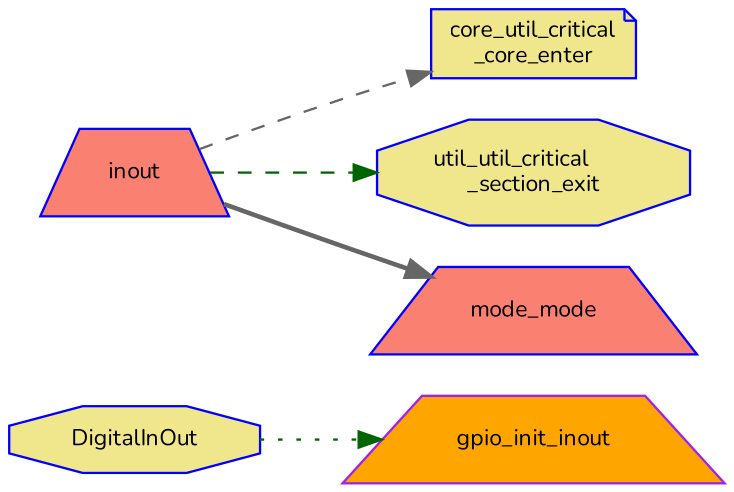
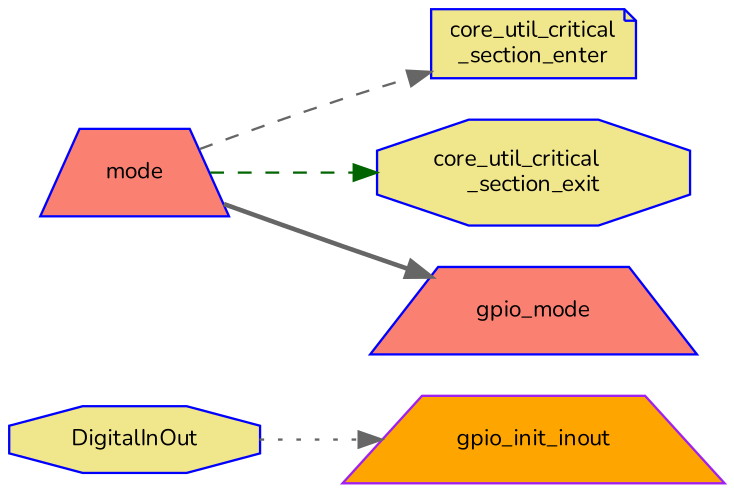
(534, 44) -> (534, 44)
(135, 173) -> (135, 173)
(534, 173) -> (534, 173)
(534, 311) -> (534, 311)
(309, 440) -> (309, 440)
